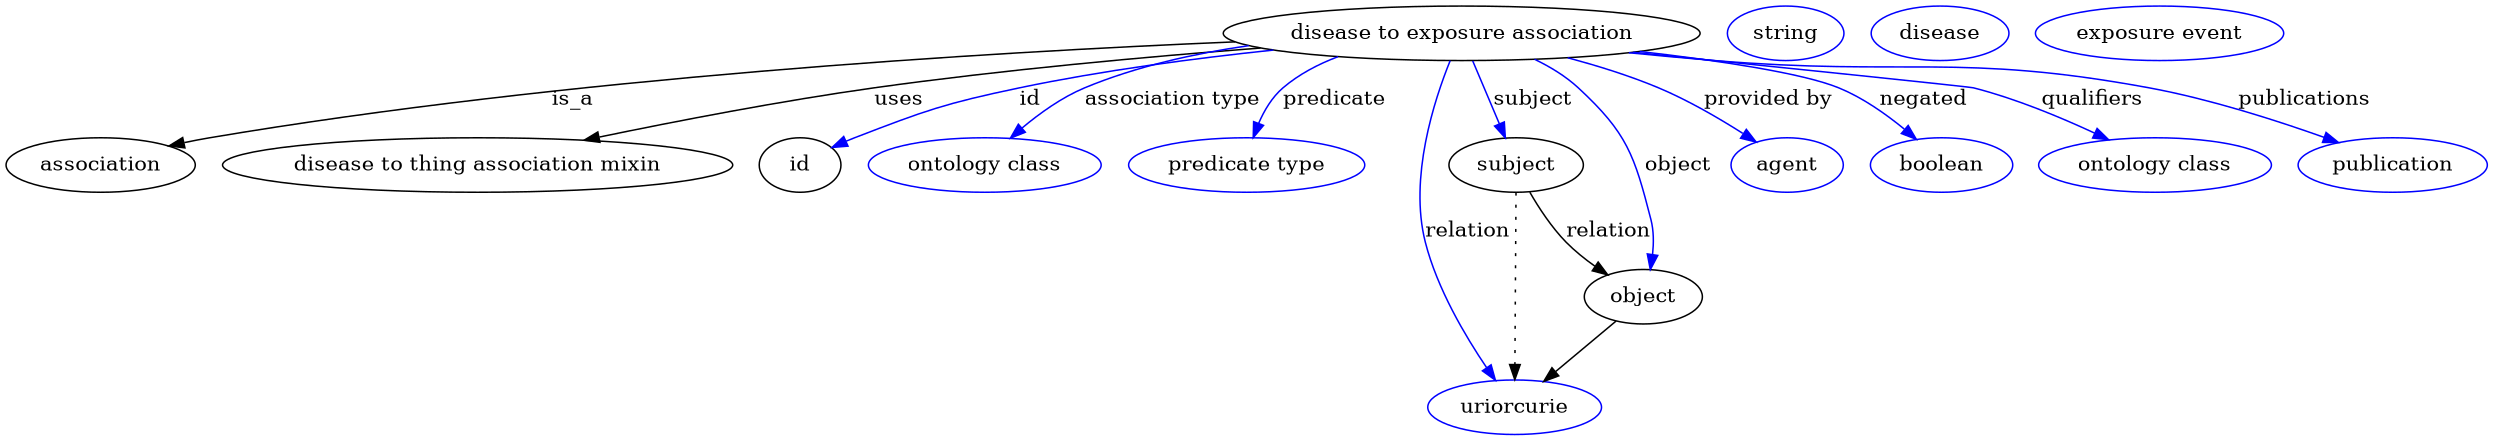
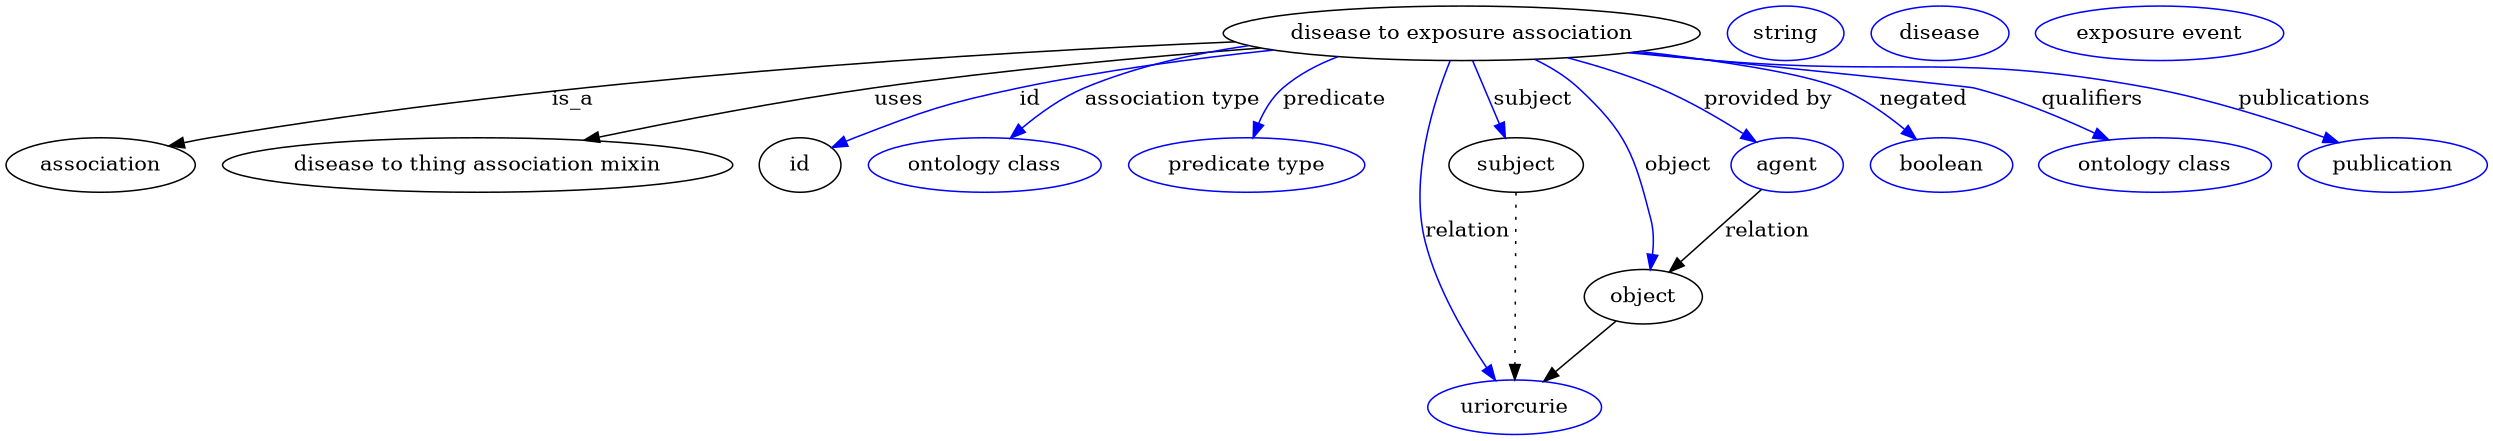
(1558, 233) -> (1721, 225)
